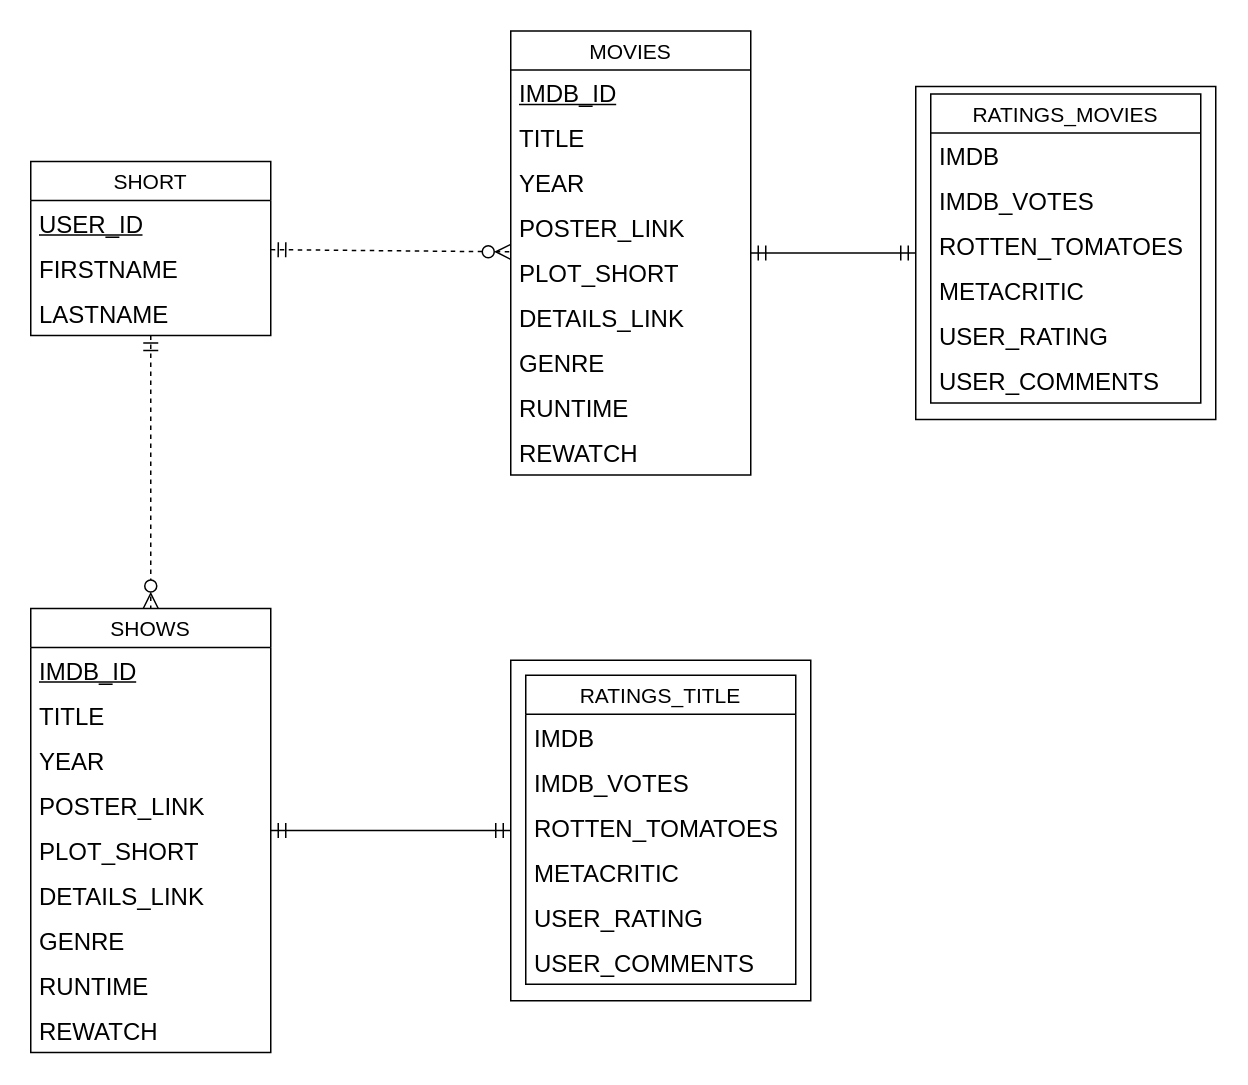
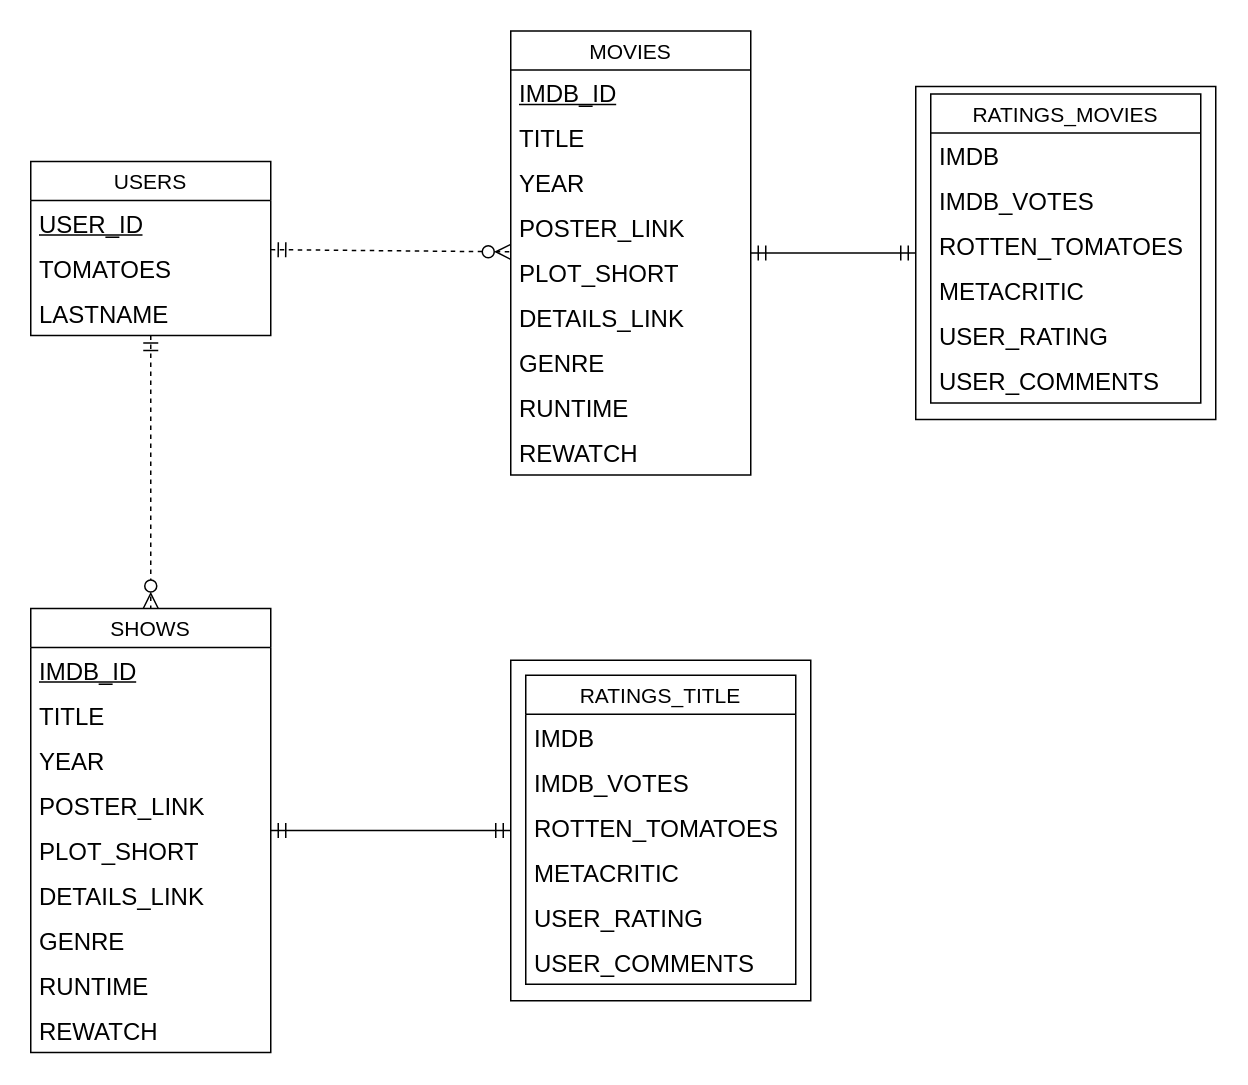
(150, 182) -> (150, 182)
(100, 270) -> (94, 270)
